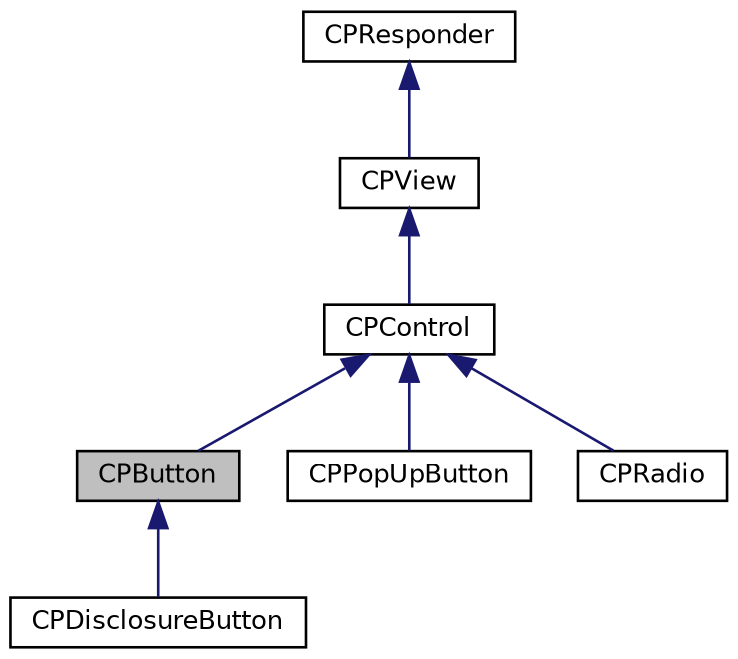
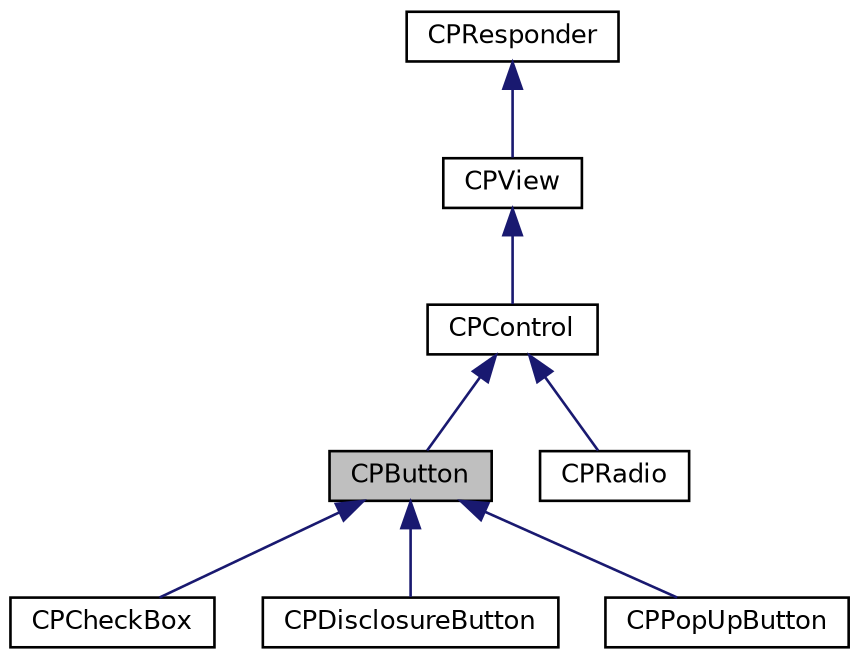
(409, 416) -> (581, 555)
none -> (112, 622)
